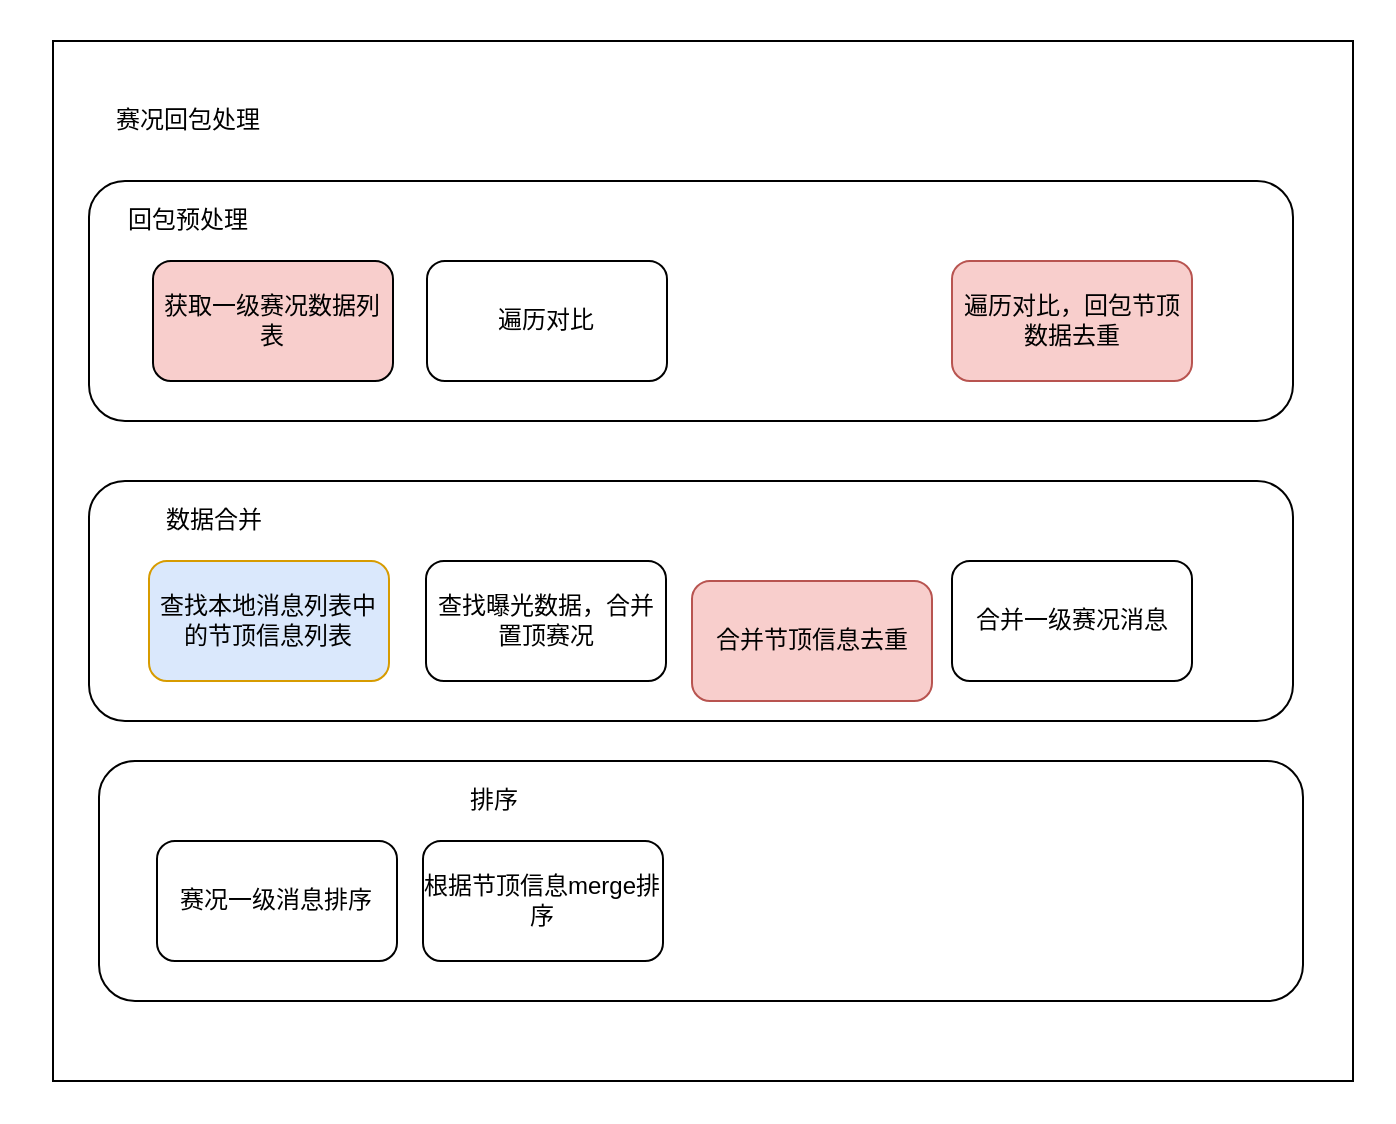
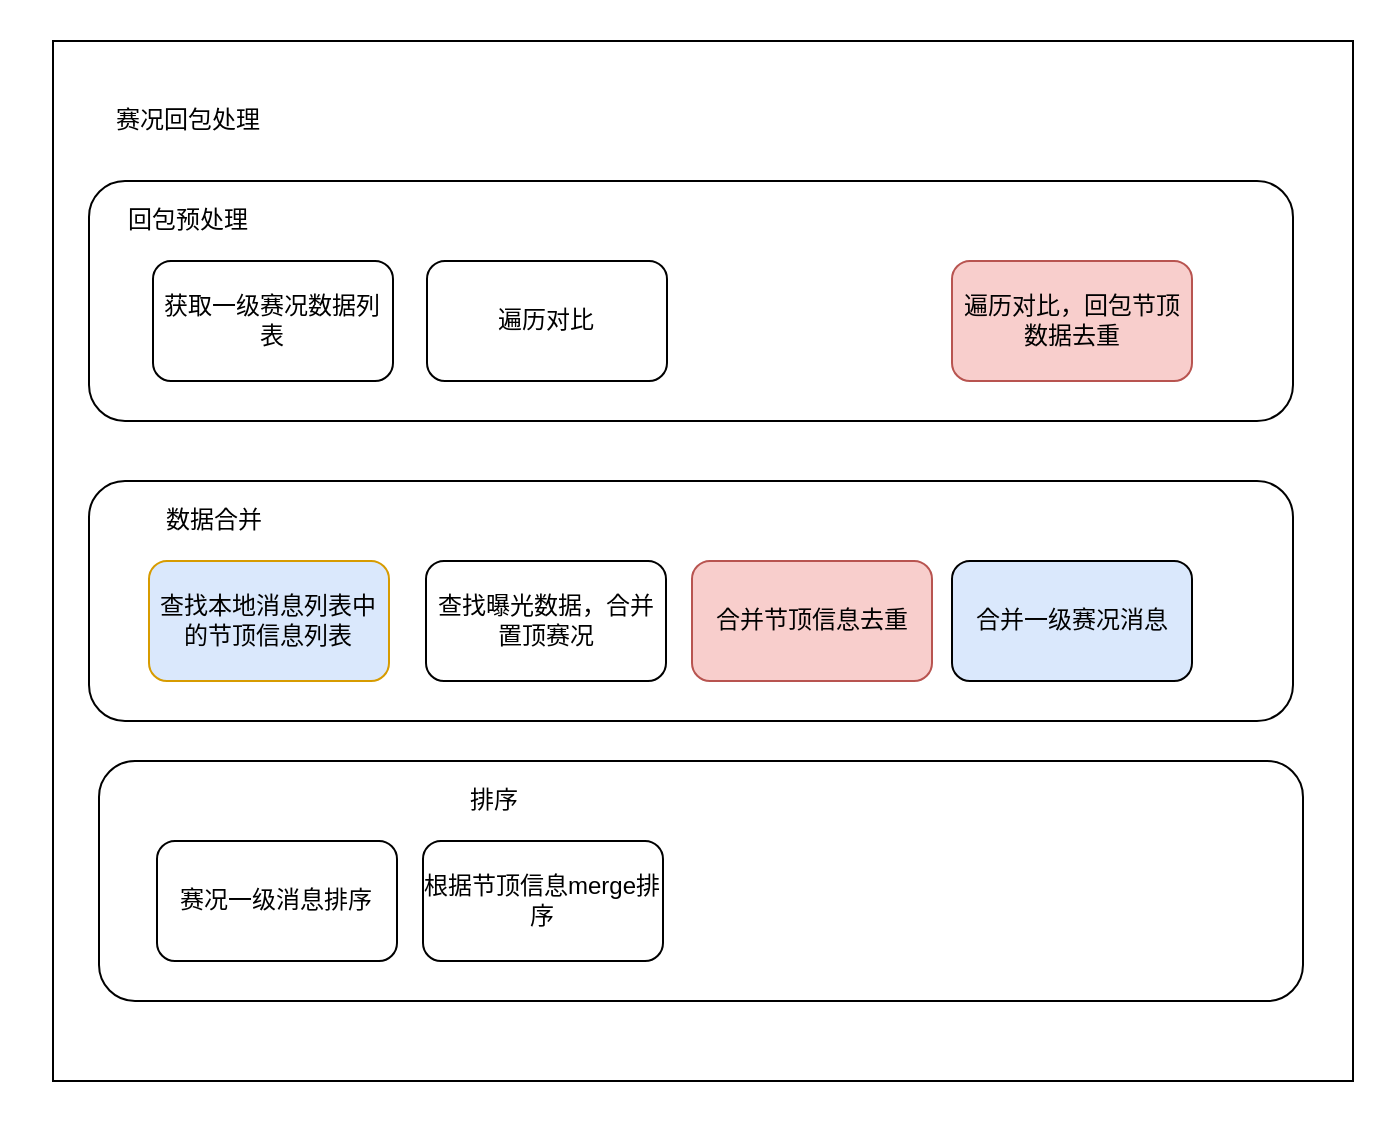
(273, 321) -> (273, 321)
(1072, 621) -> (1072, 621)
(812, 641) -> (812, 621)
